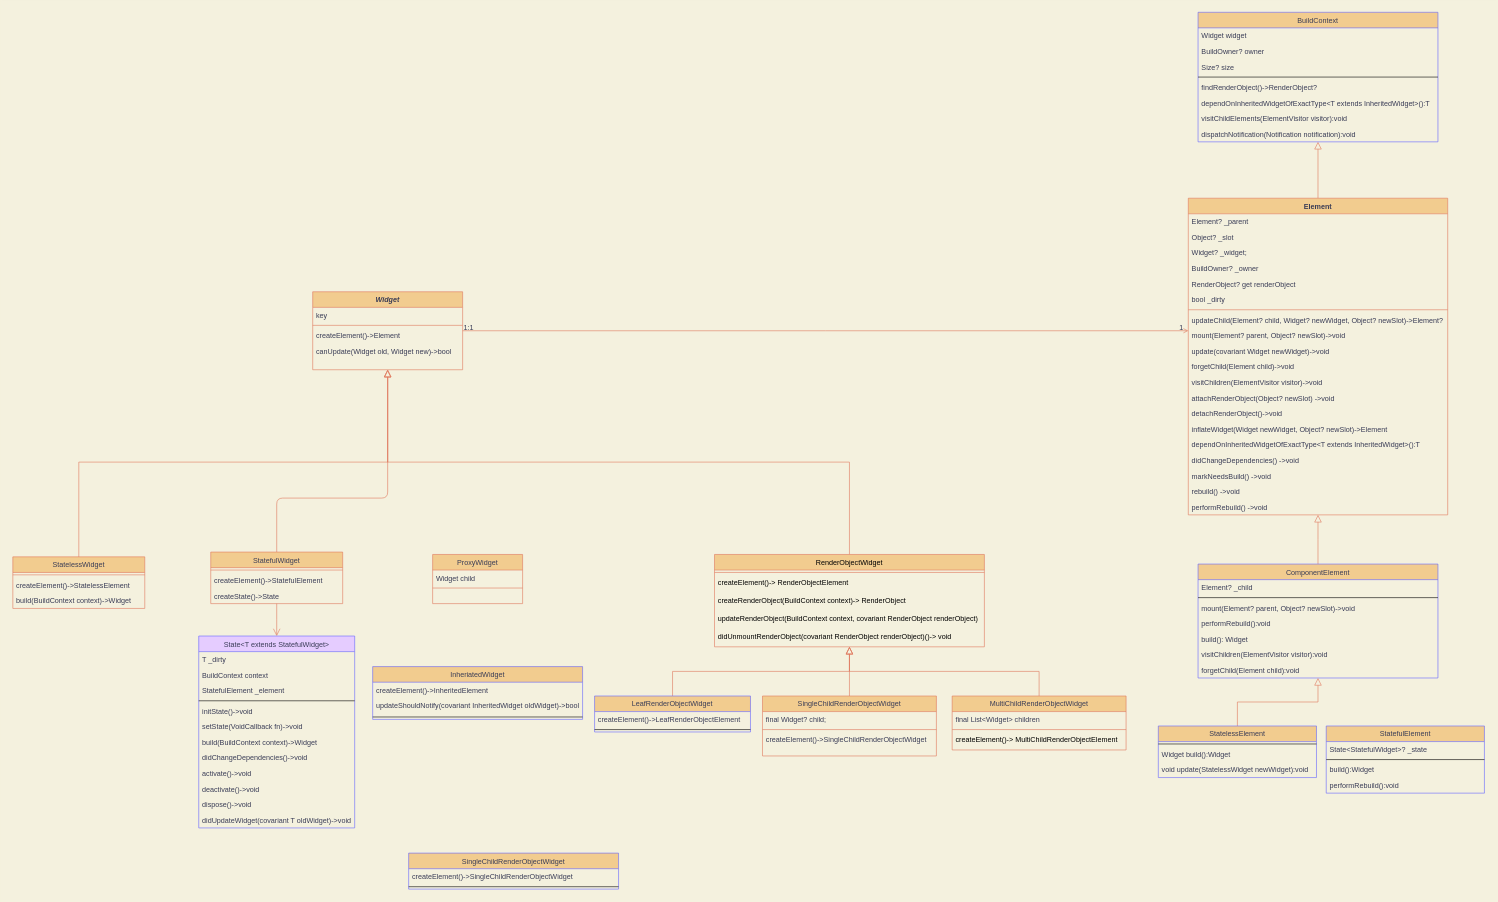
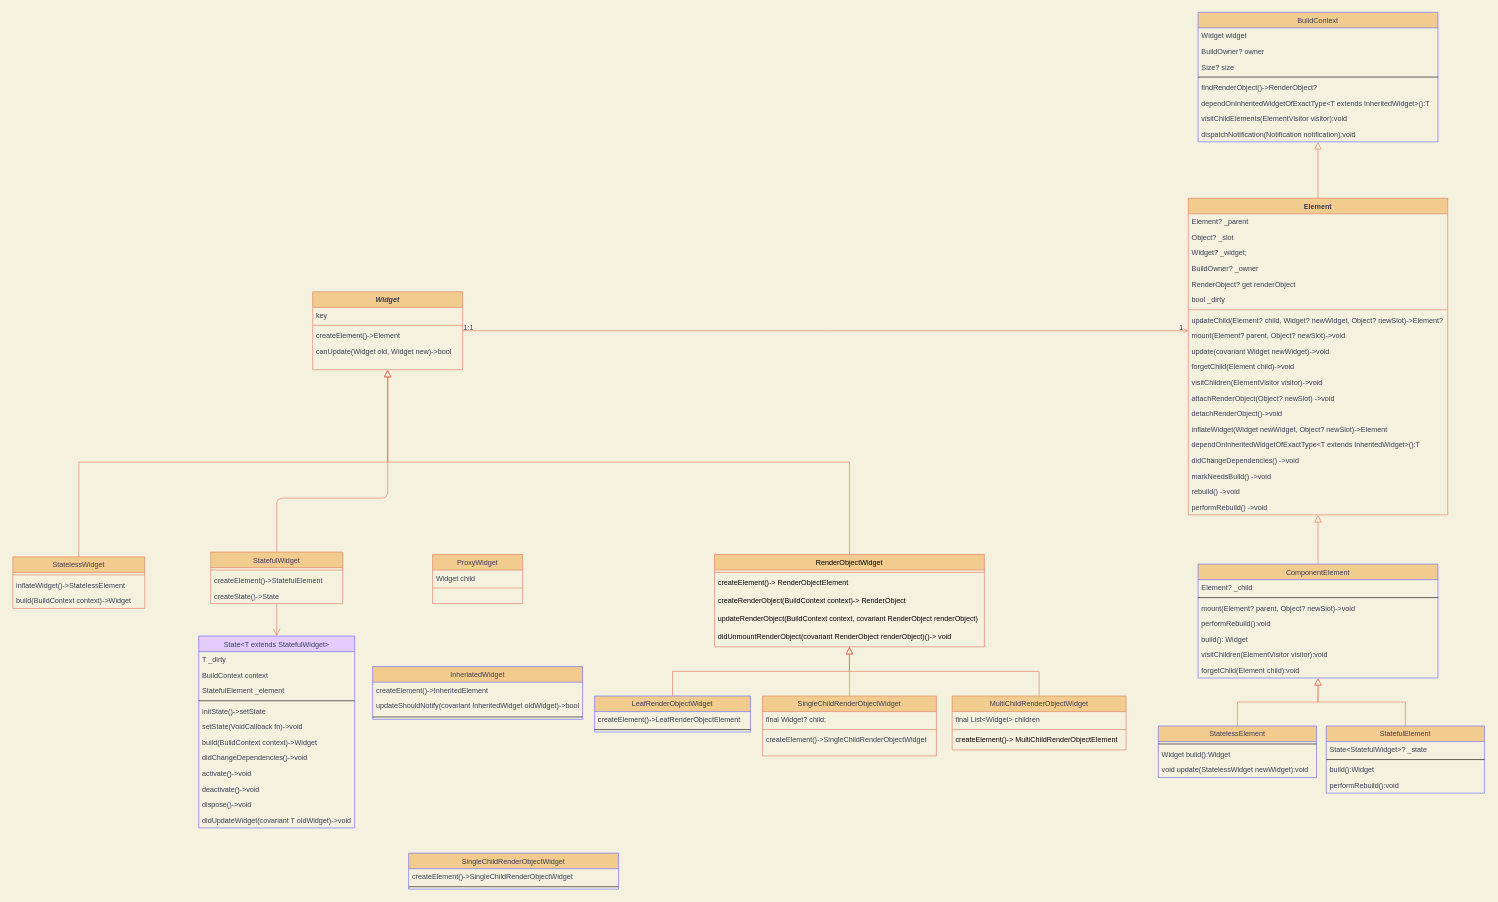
(79, 586) -> (77, 586)
none -> (1375, 702)
(233, 712) -> (242, 712)
